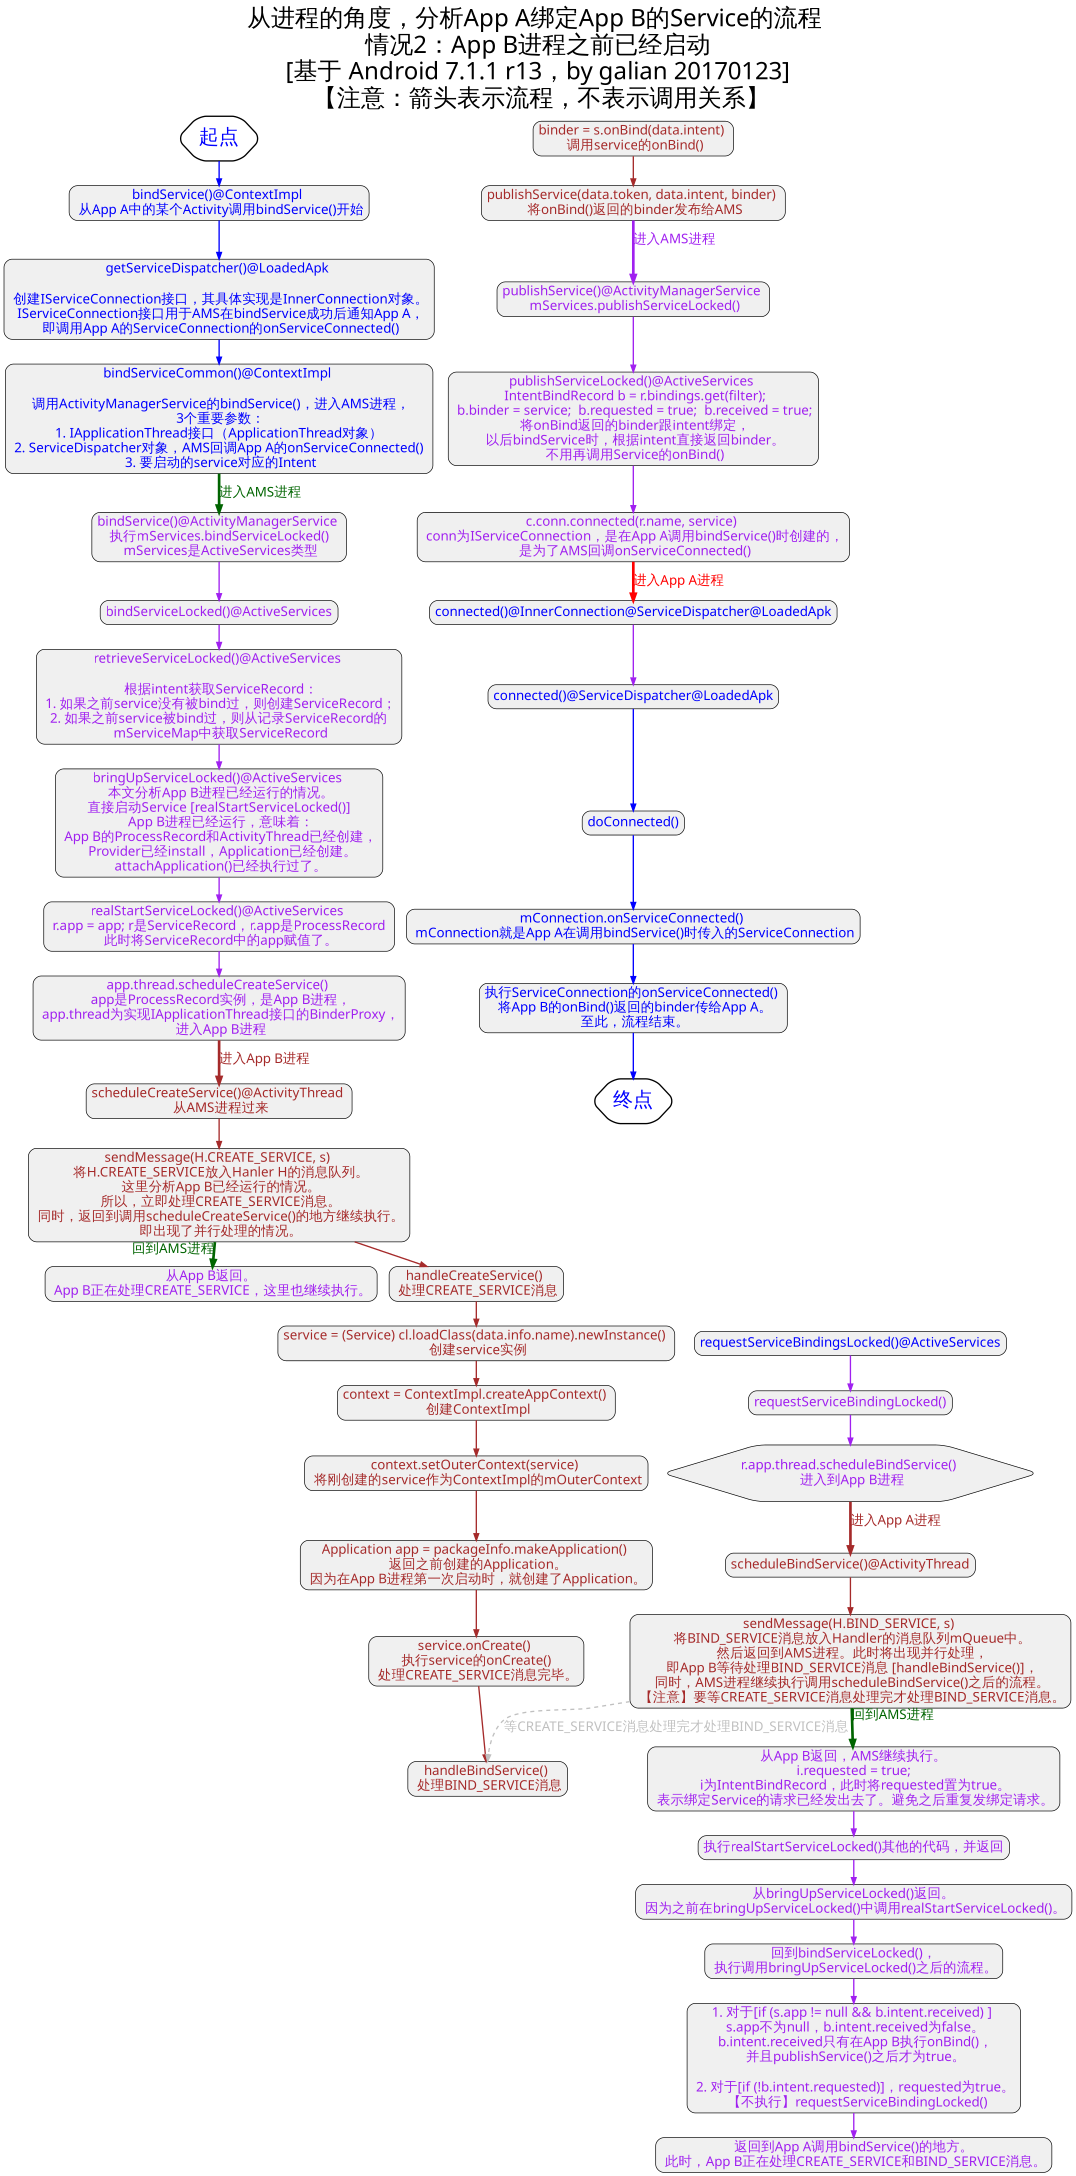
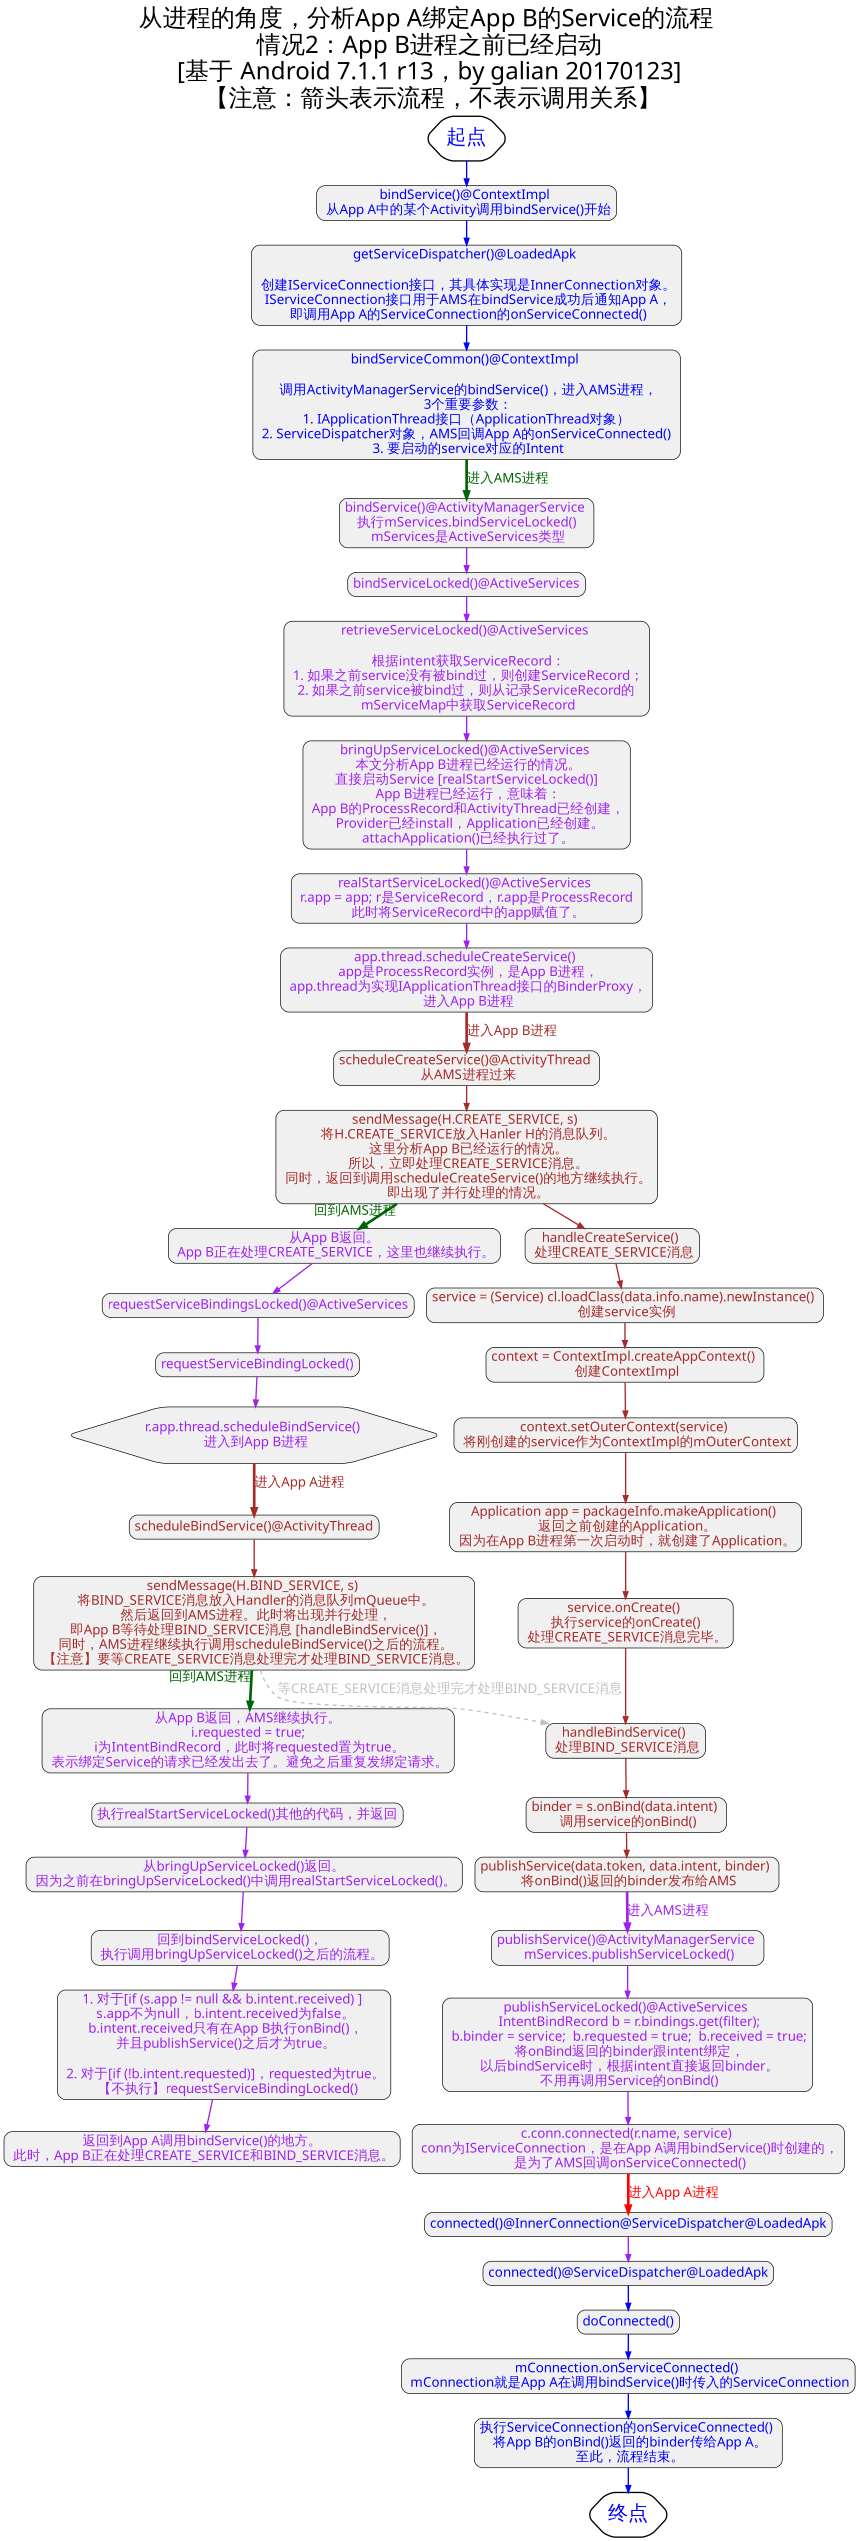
none -> (296, 1276)
(850, 1343) -> (258, 1305)
none -> (626, 1775)
